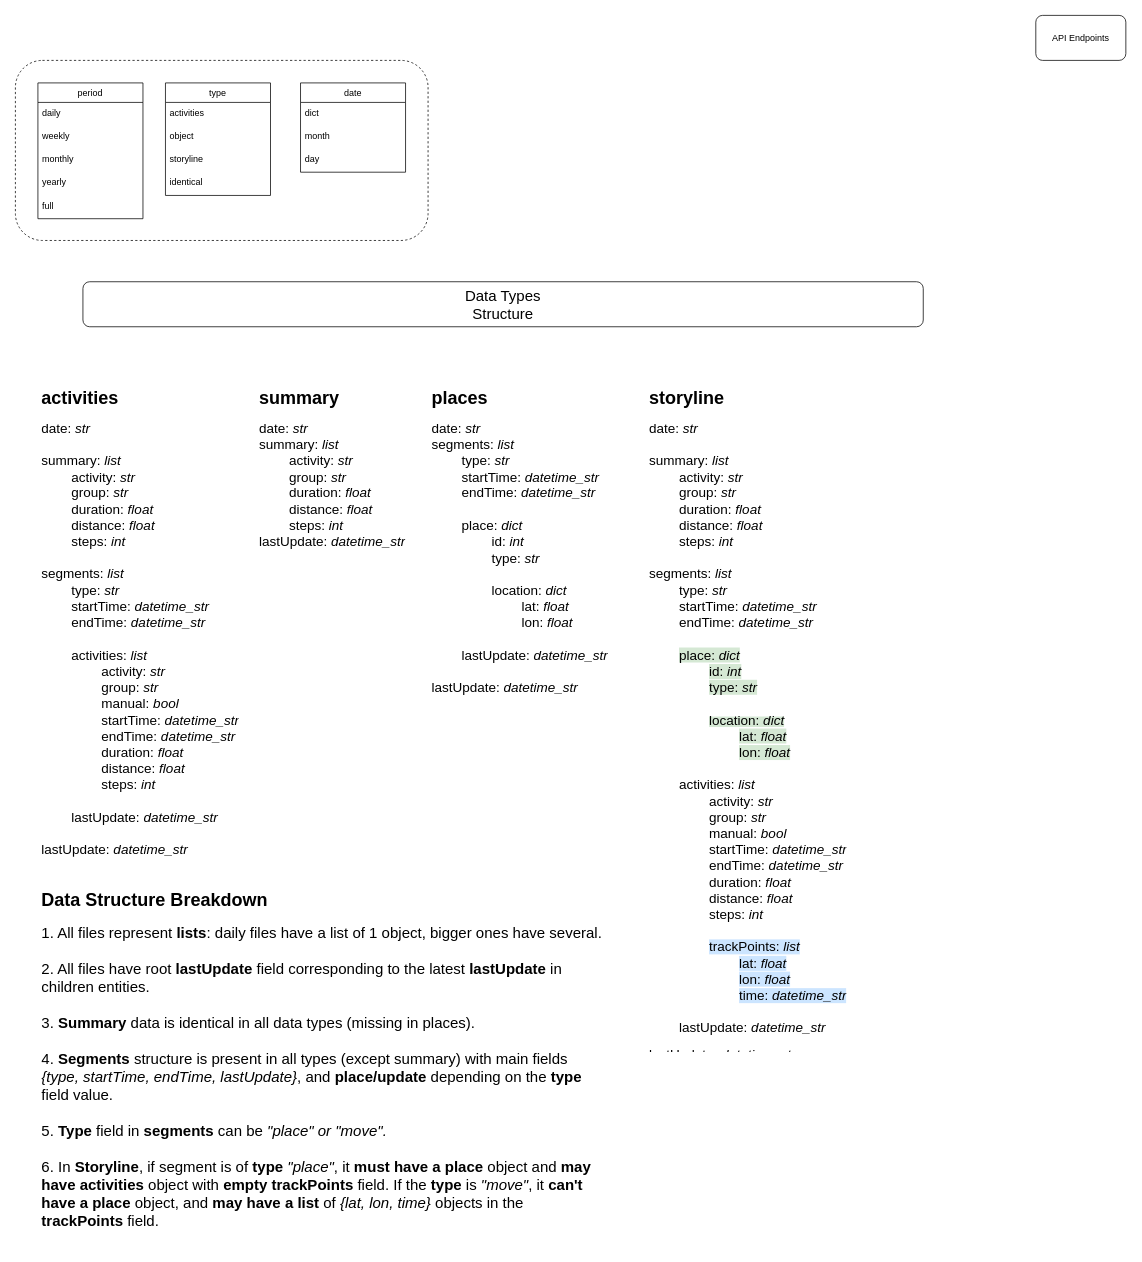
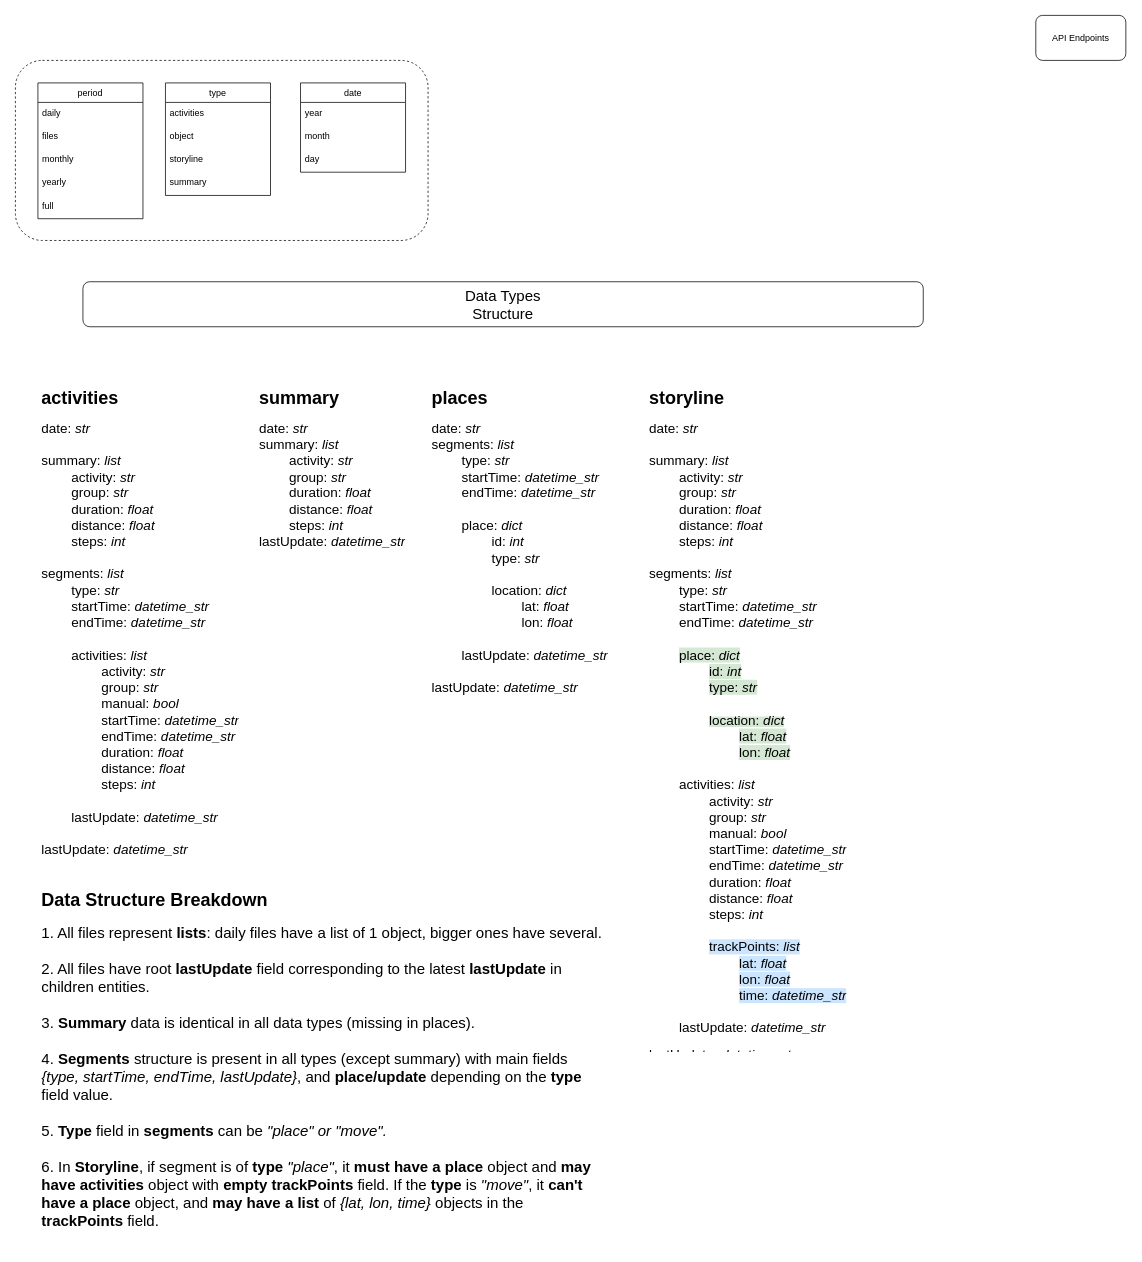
(313, 113) -> (315, 113)
(56, 136) -> (52, 136)
(189, 182) -> (187, 182)
